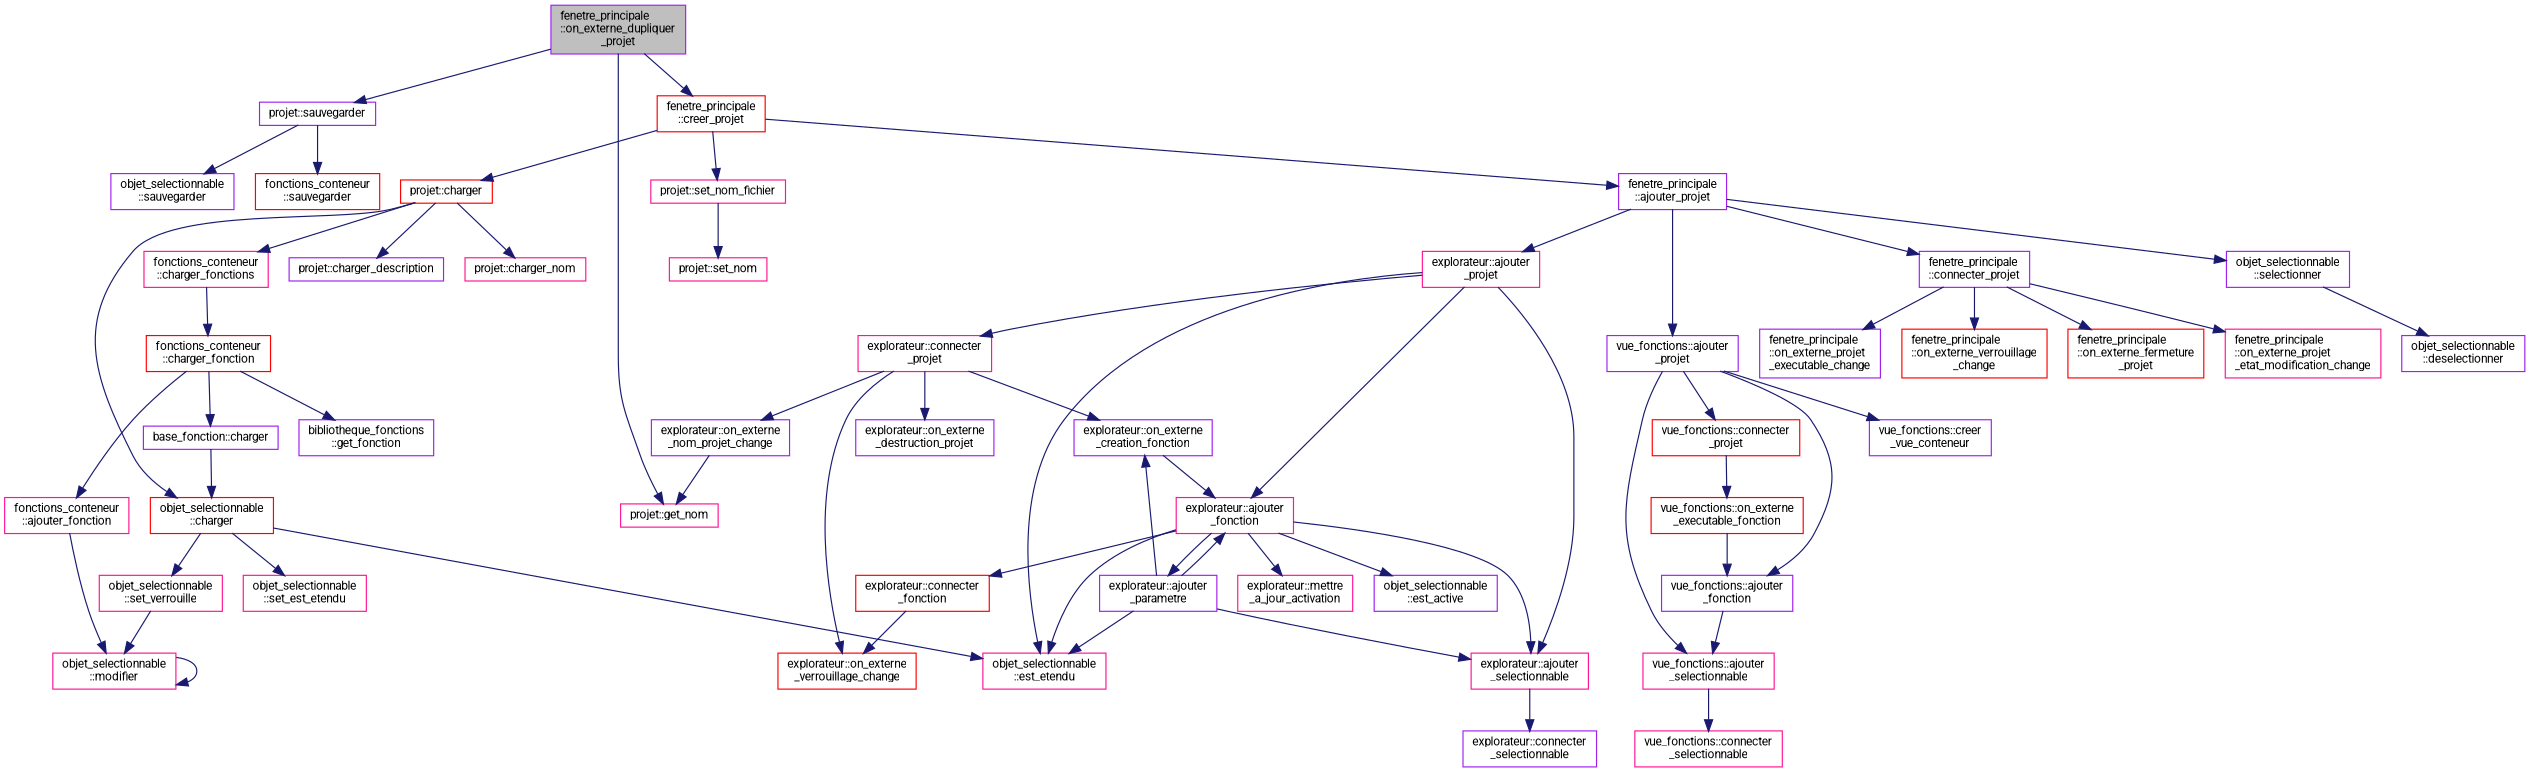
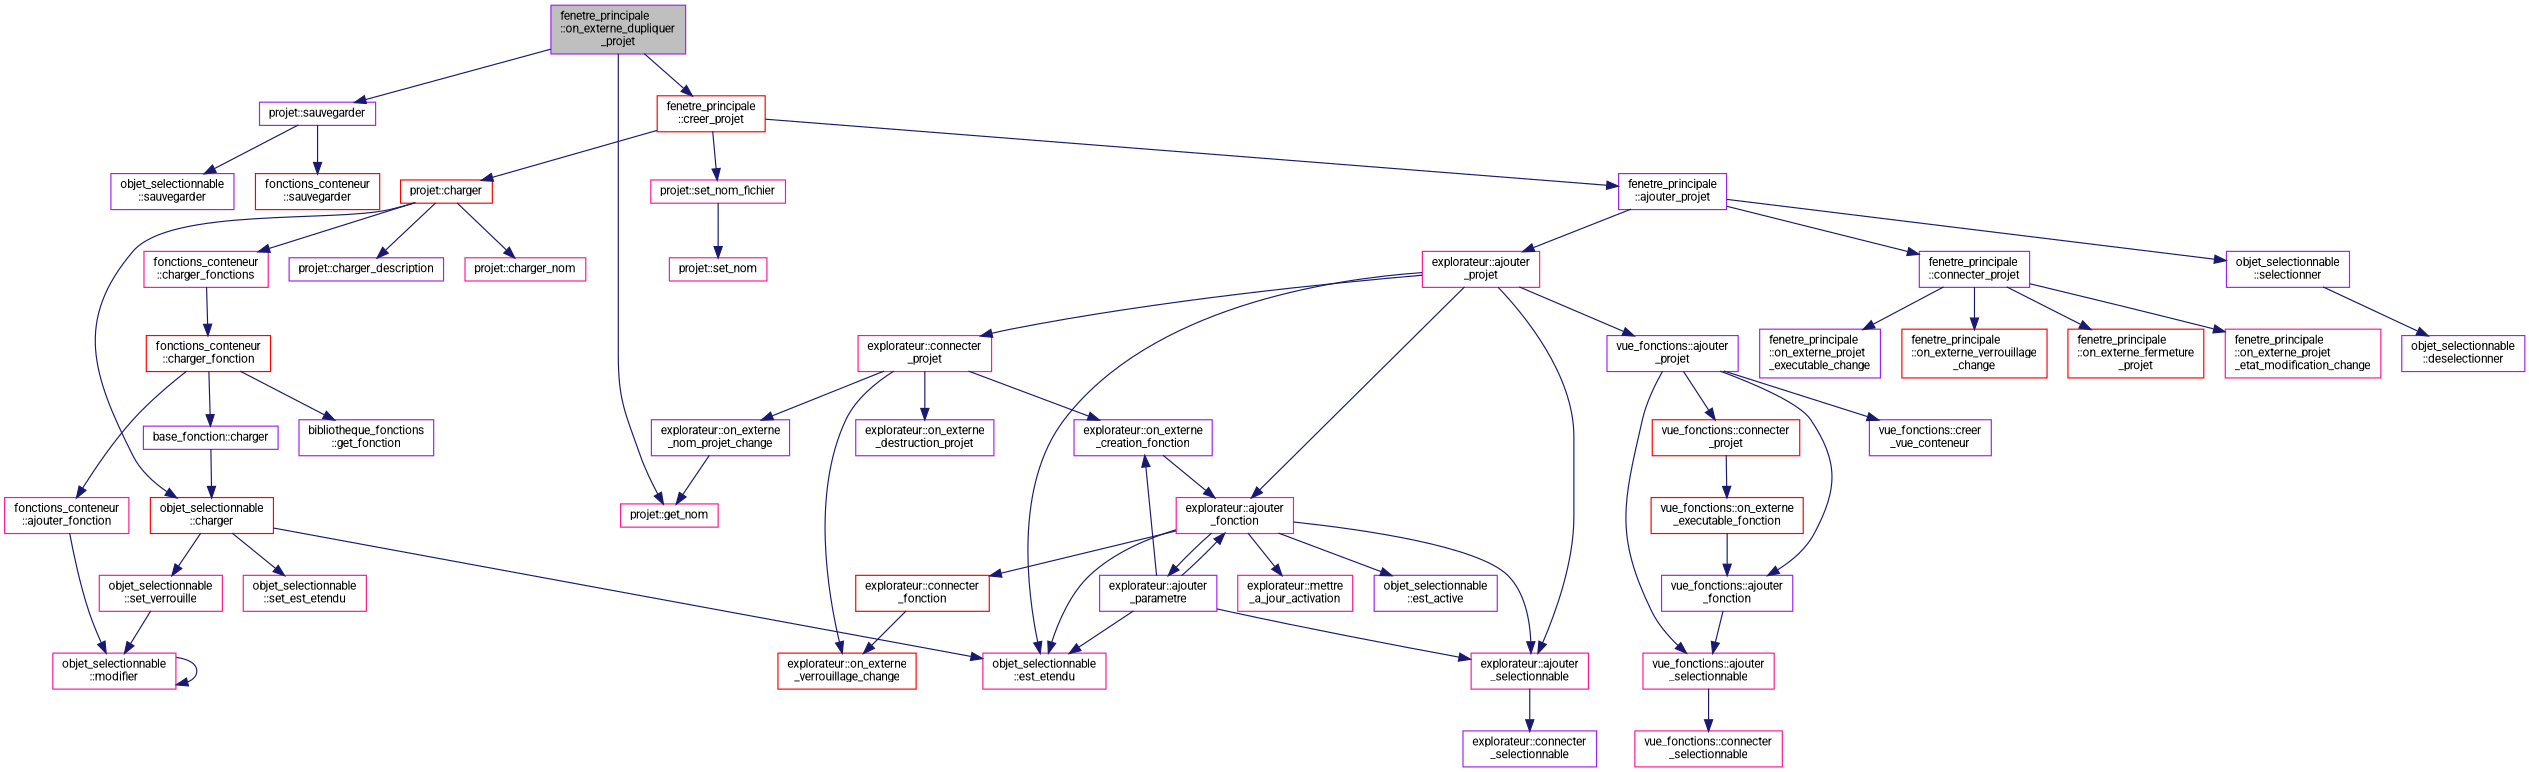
(1673, 267) -> (1571, 309)
